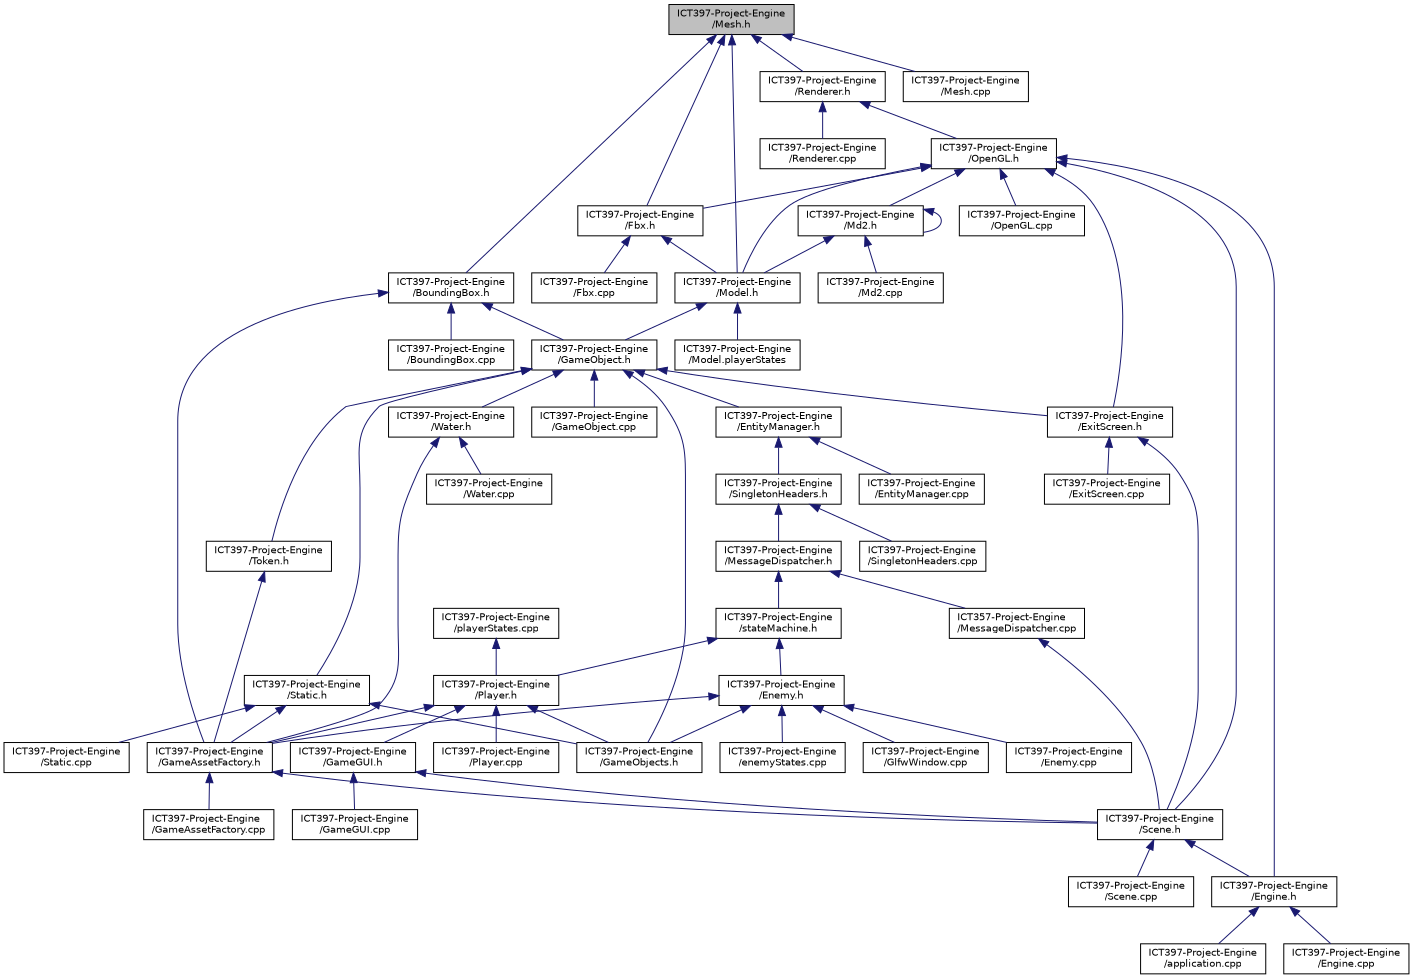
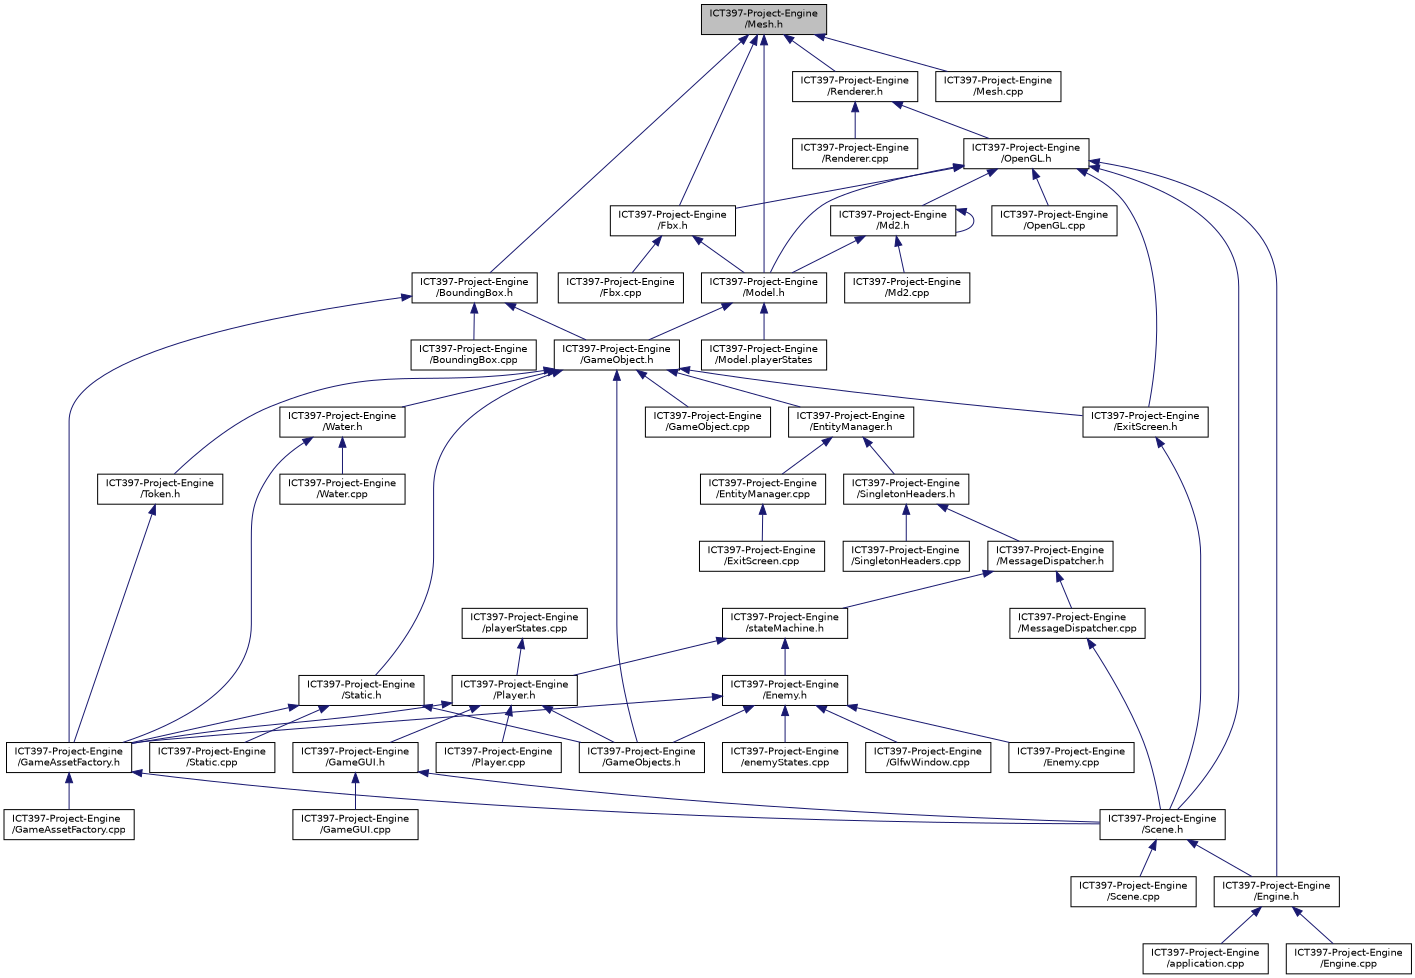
(1108, 461) -> (762, 528)
(1017, 623) -> (1077, 623)
